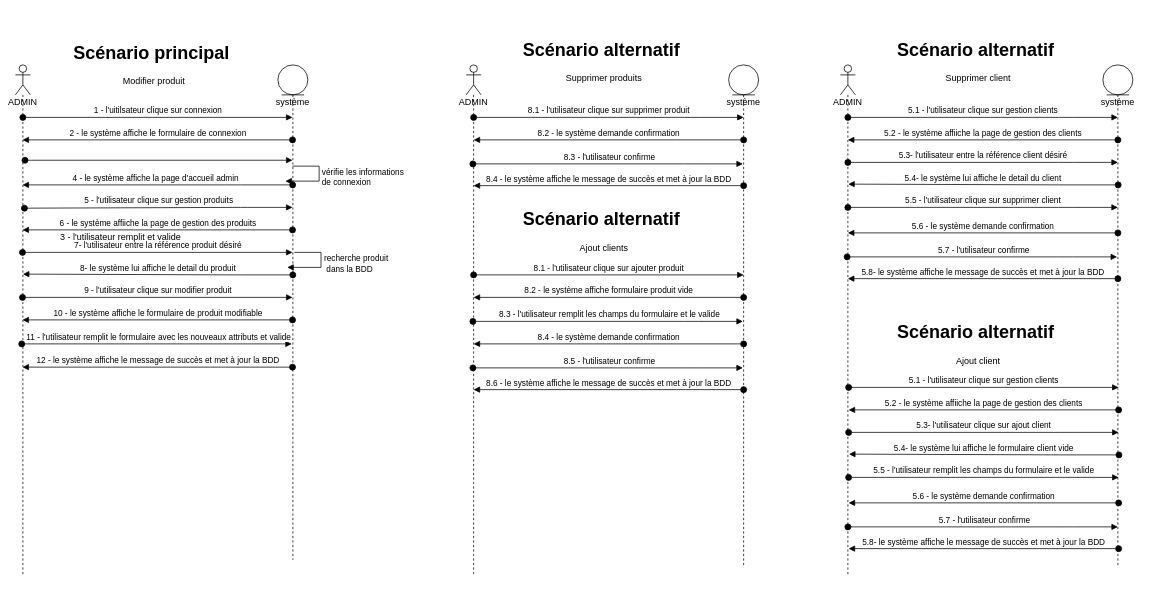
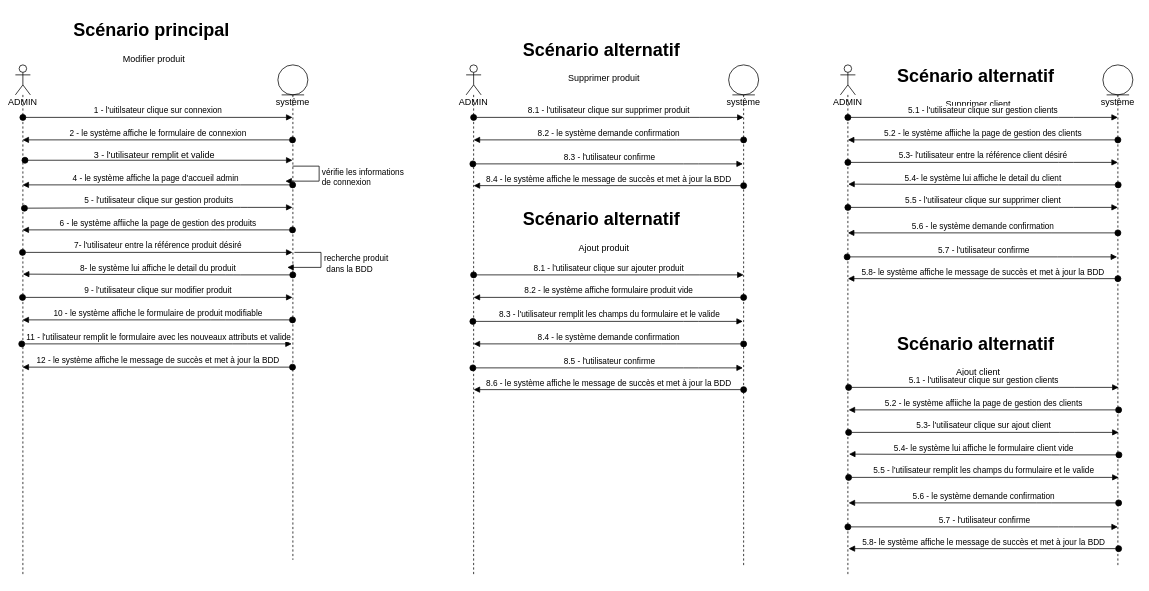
(604, 38) -> (604, 38)
(978, 61) -> (978, 87)
(154, 68) -> (154, 45)
(604, 208) -> (604, 208)
(120, 237) -> (154, 155)
(978, 344) -> (978, 355)
